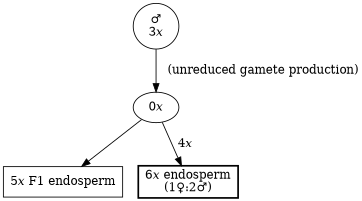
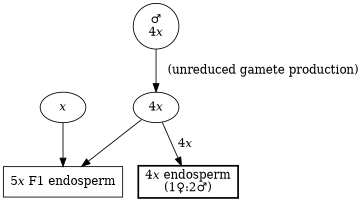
(156, 26) -> (156, 26)
none -> (63, 107)
(156, 107) -> (156, 107)
(188, 182) -> (188, 182)
